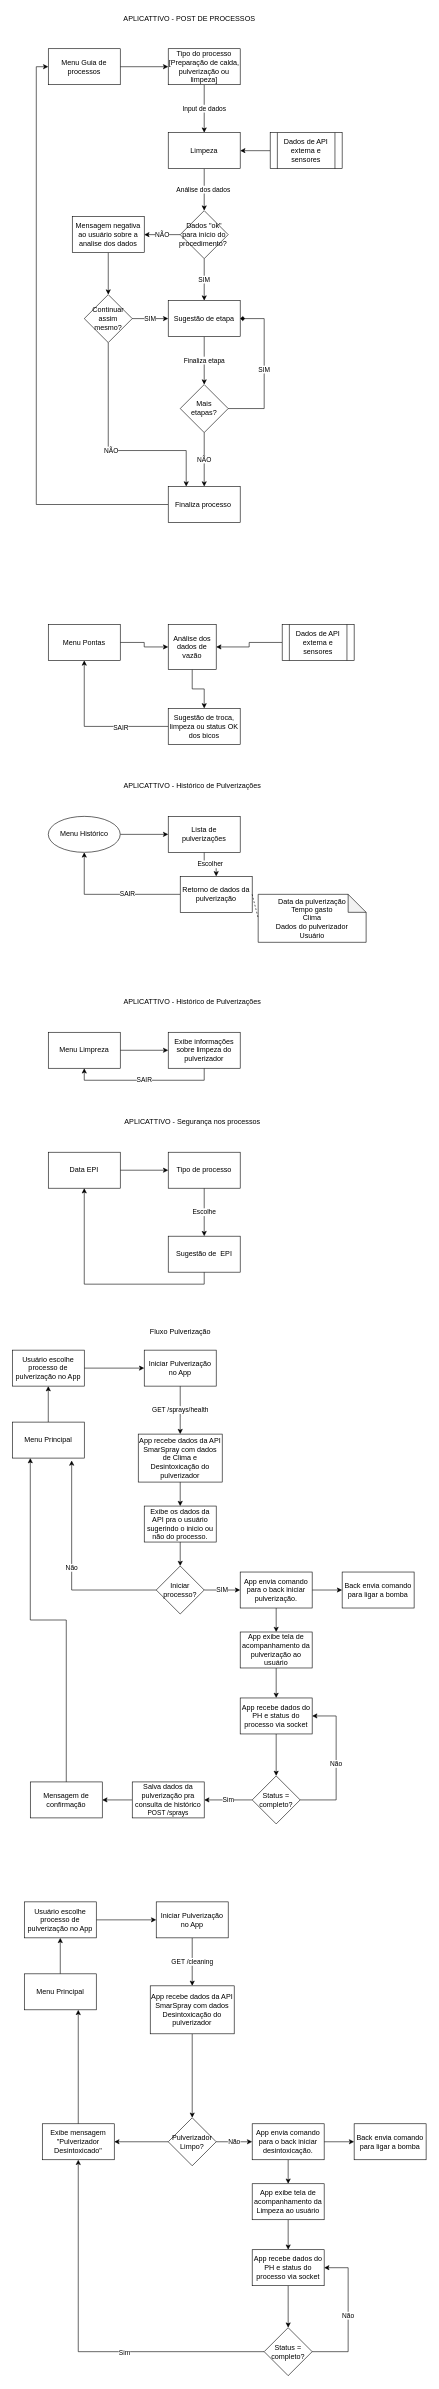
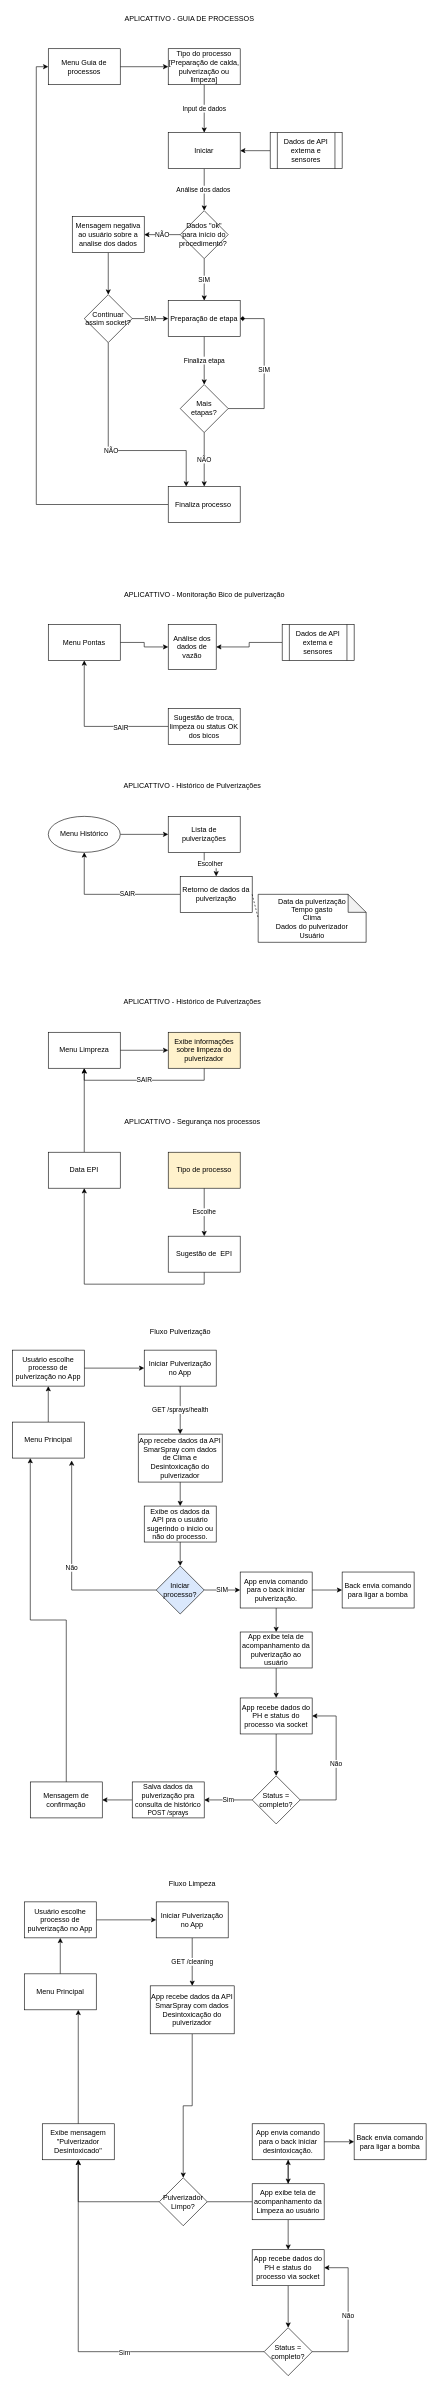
(190, 18) -> (190, 18)
(204, 150) -> (204, 150)
(108, 318) -> (108, 318)
(204, 318) -> (204, 318)
none -> (204, 594)
(192, 688) -> none
(204, 1050) -> (204, 1050)
(162, 1170) -> (84, 1117)
(204, 1170) -> (204, 1170)
(180, 1590) -> (180, 1590)
none -> (192, 1884)
(192, 2142) -> (183, 2202)
